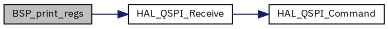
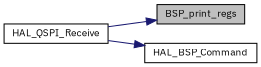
(105, 14) -> (127, 24)
(327, 14) -> (201, 53)
